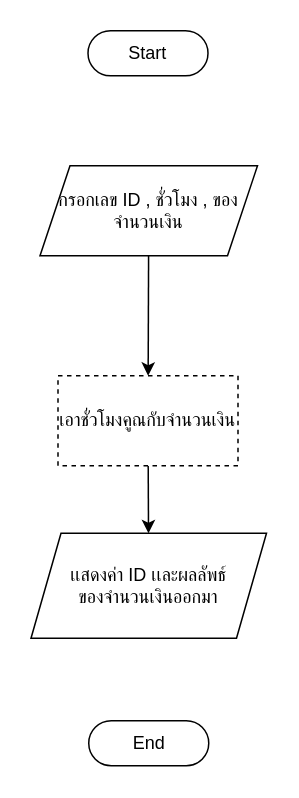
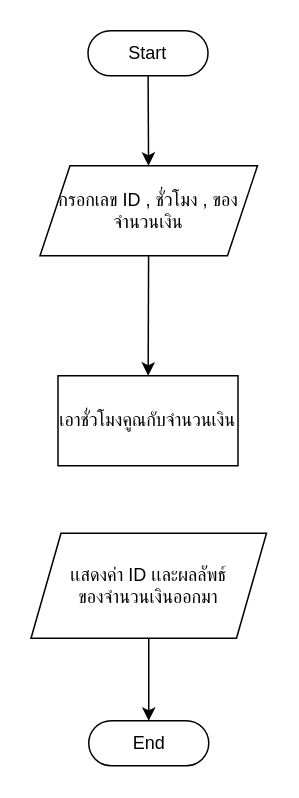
none -> (148, 116)
(148, 421) -> (148, 421)
(148, 494) -> none
none -> (149, 675)
